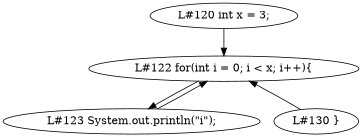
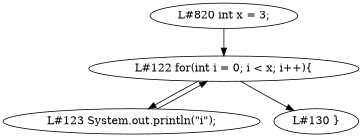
(224, 16) -> (224, 16)
(279, 97) -> (264, 94)
